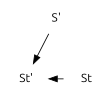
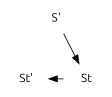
(43, 45) -> (69, 45)
